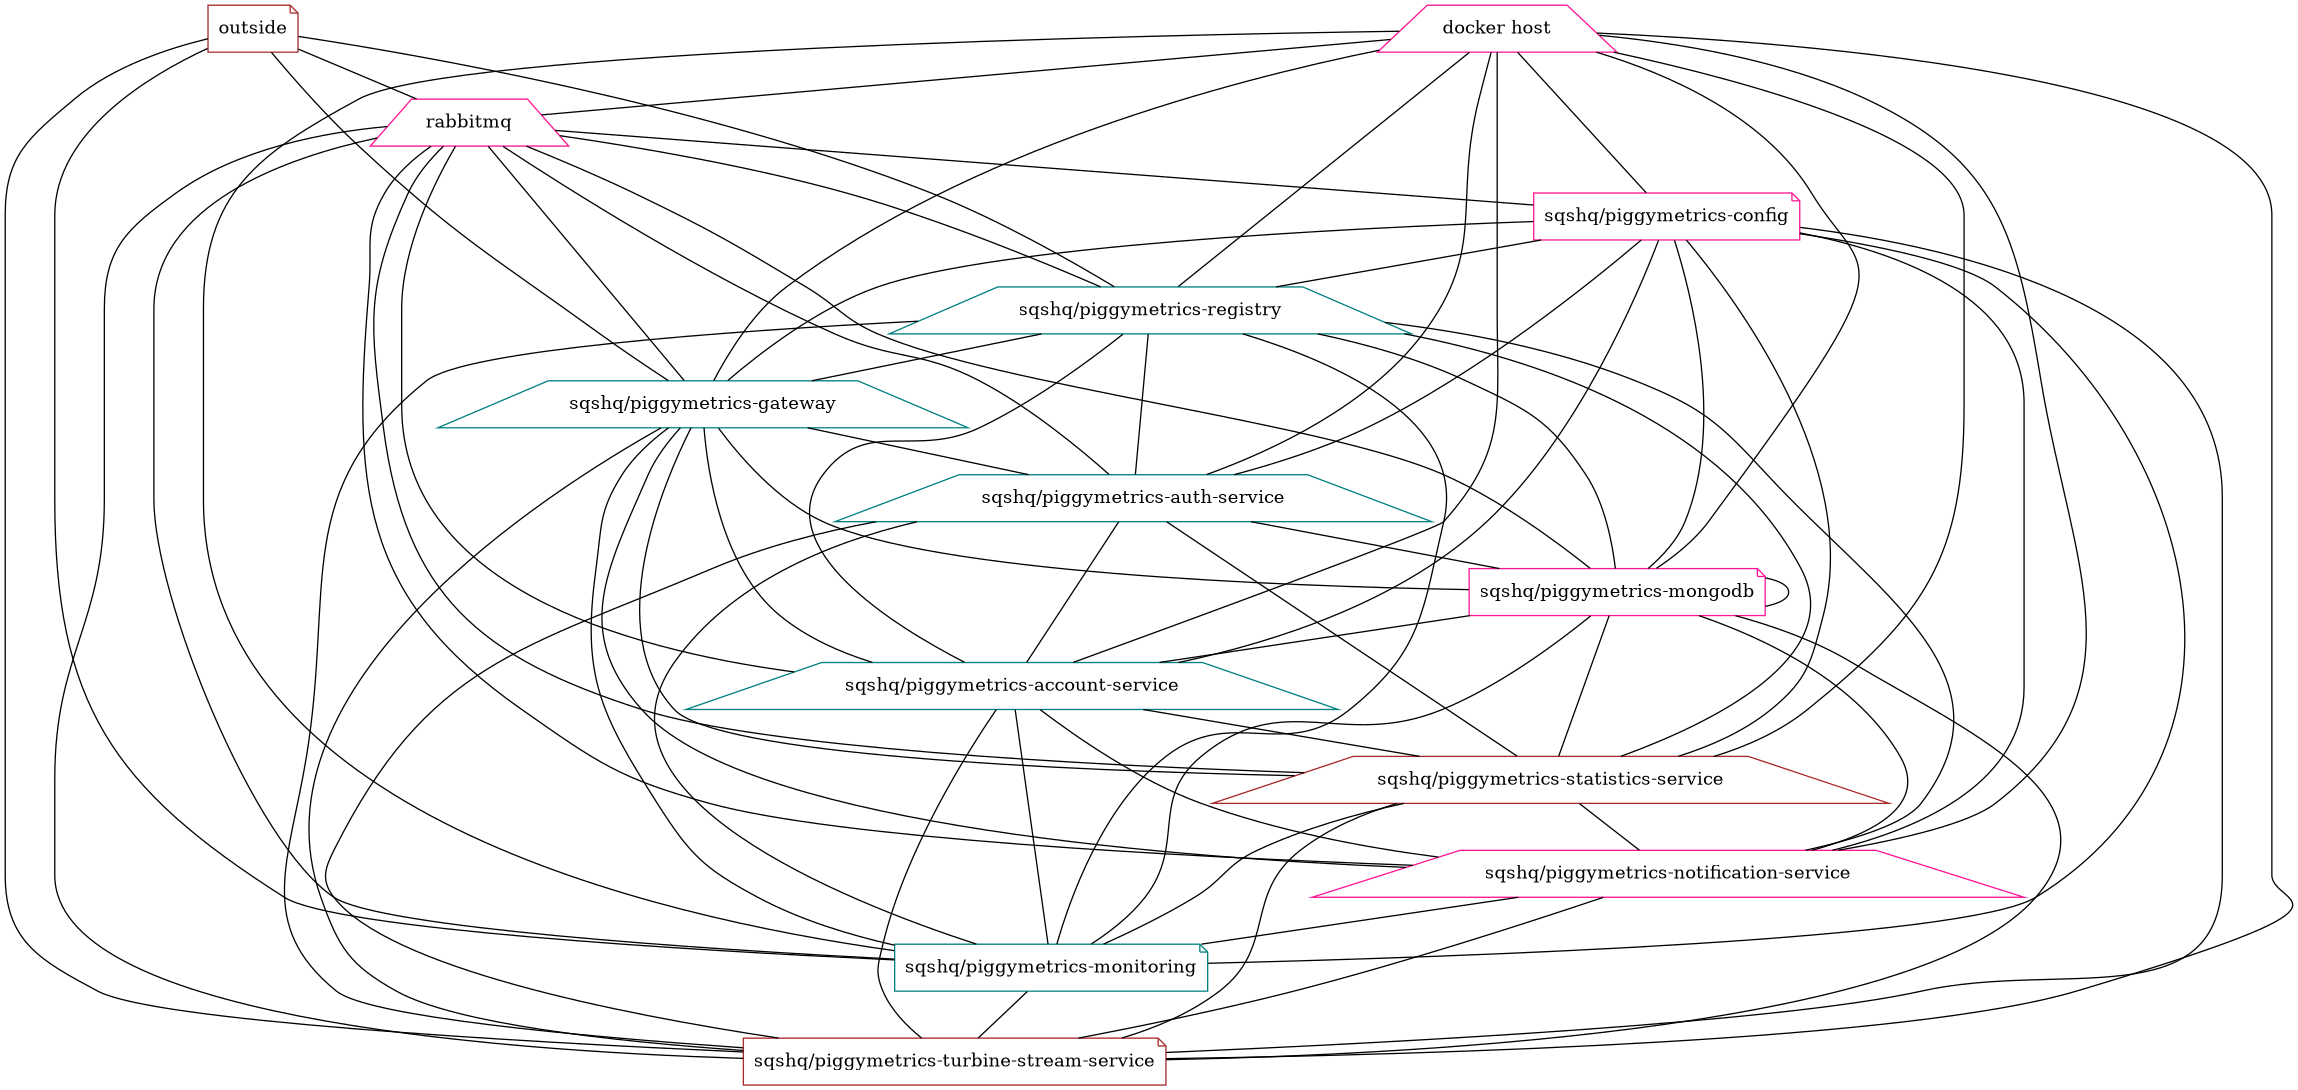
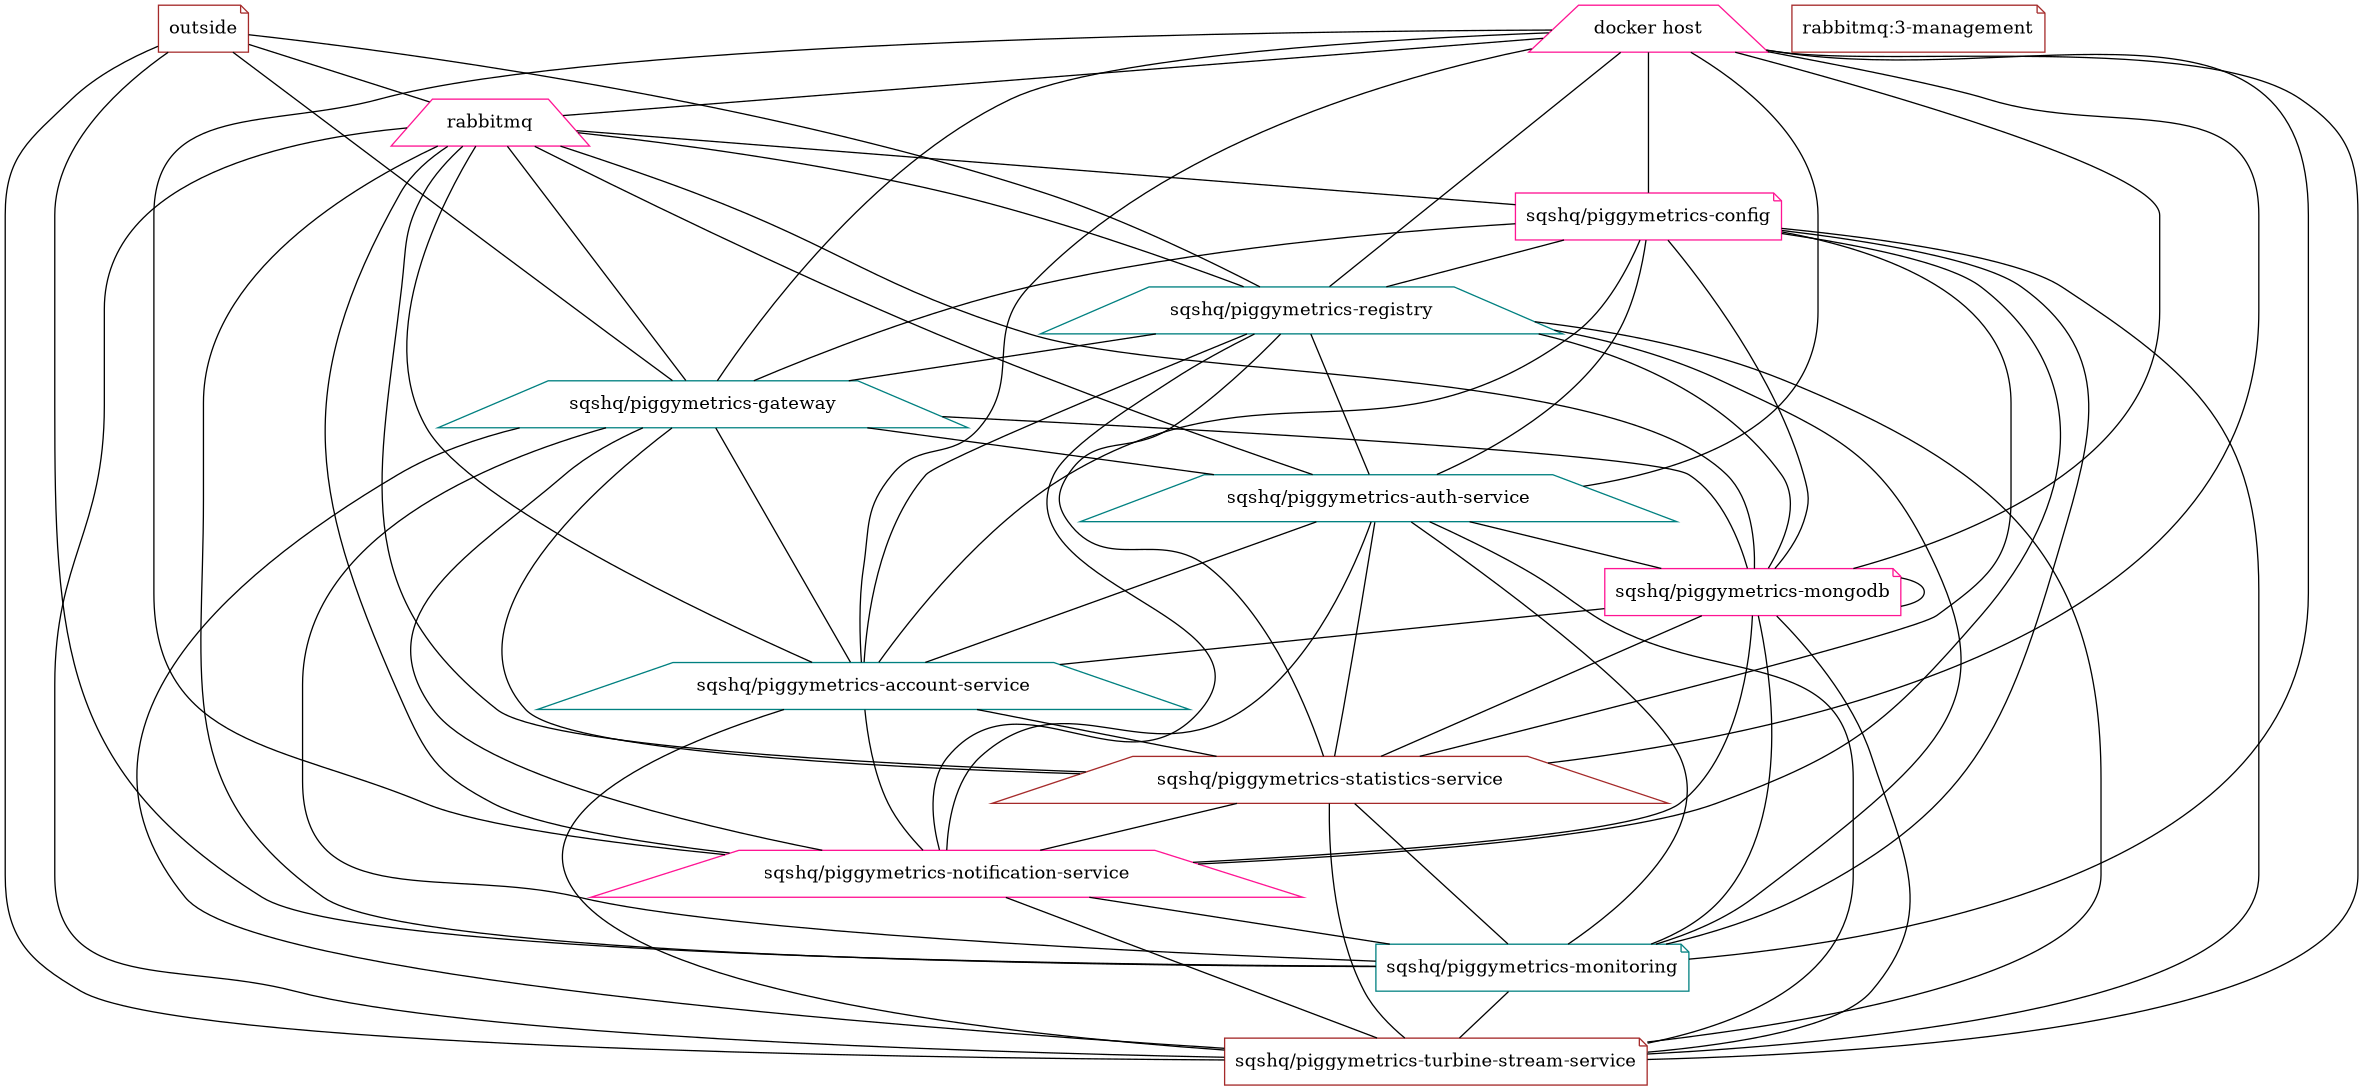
none -> (1918, 29)
none -> (1189, 731)
(1032, 827) -> none
